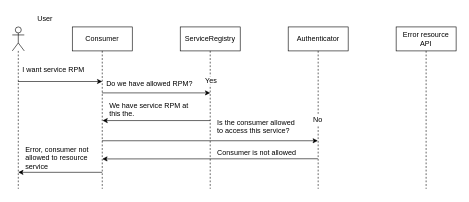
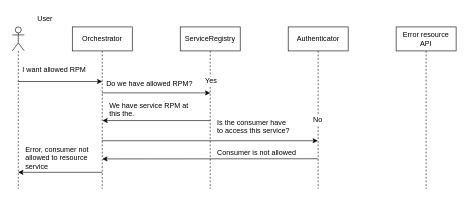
(102, 39) -> (102, 39)
(55, 69) -> (54, 69)
(259, 127) -> (259, 127)
